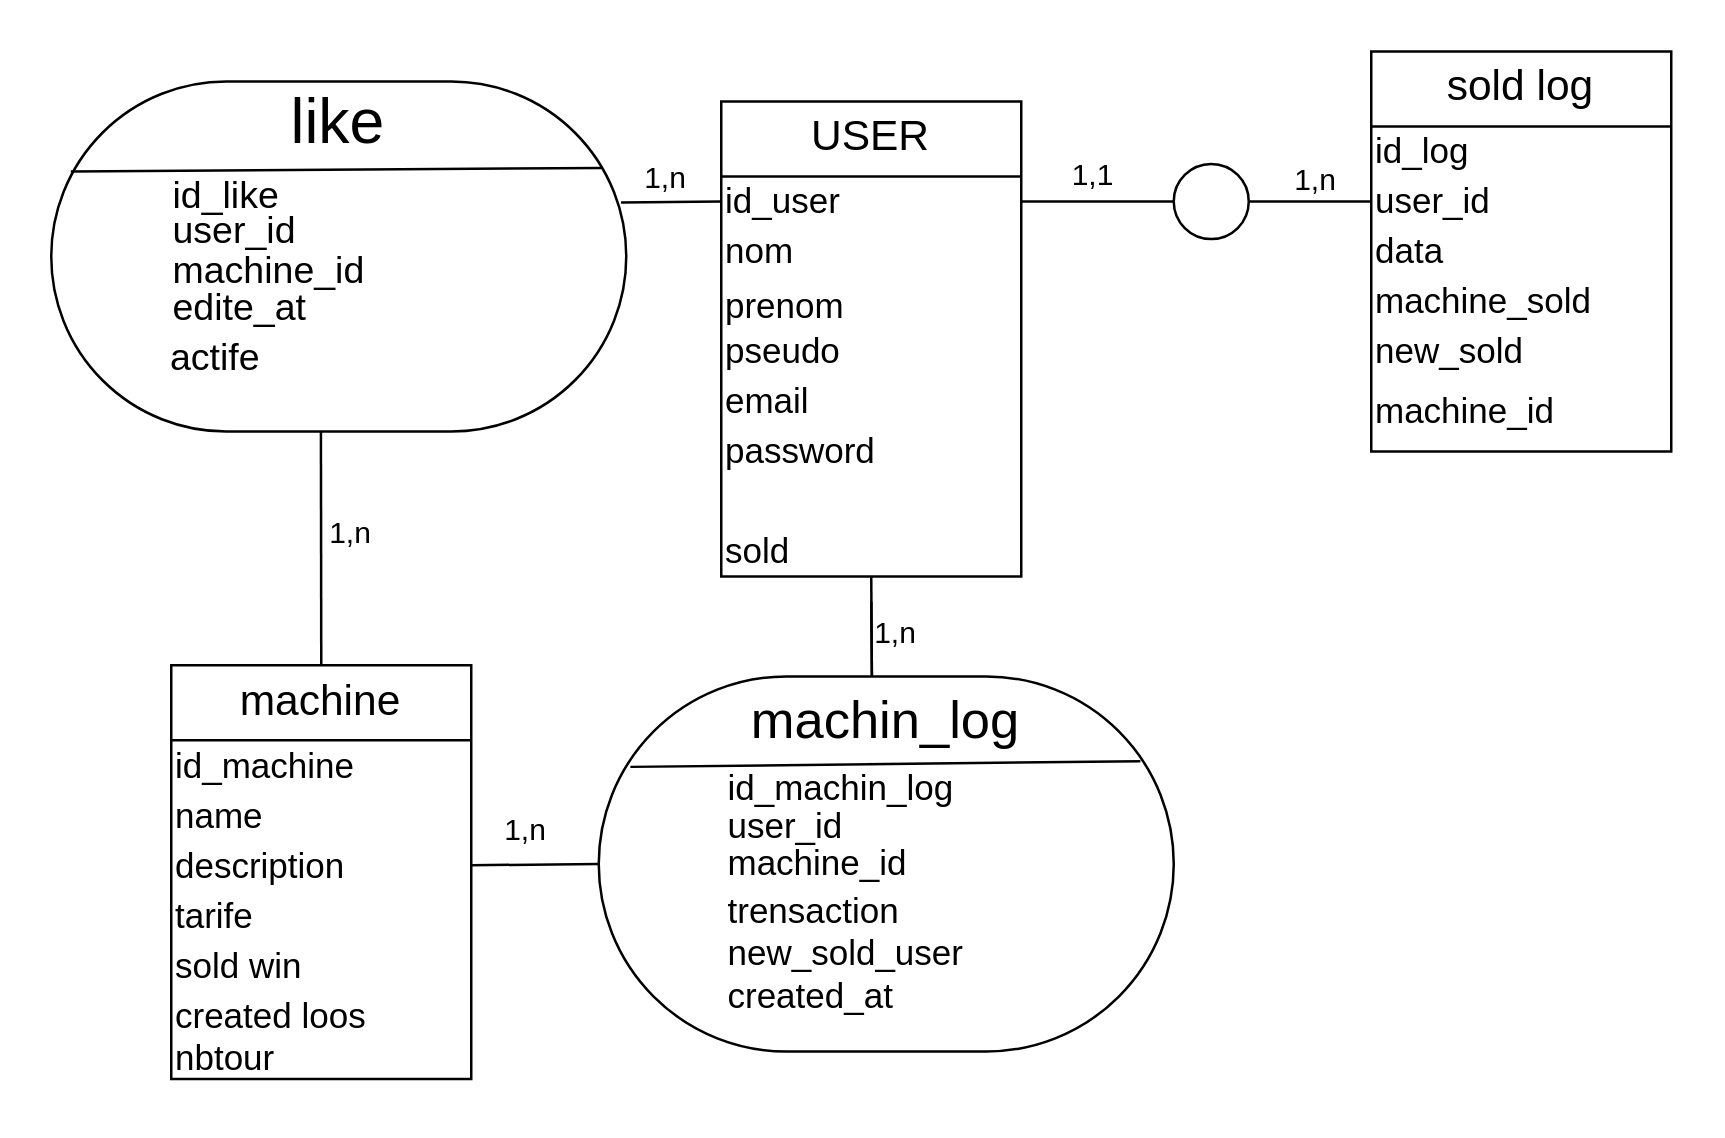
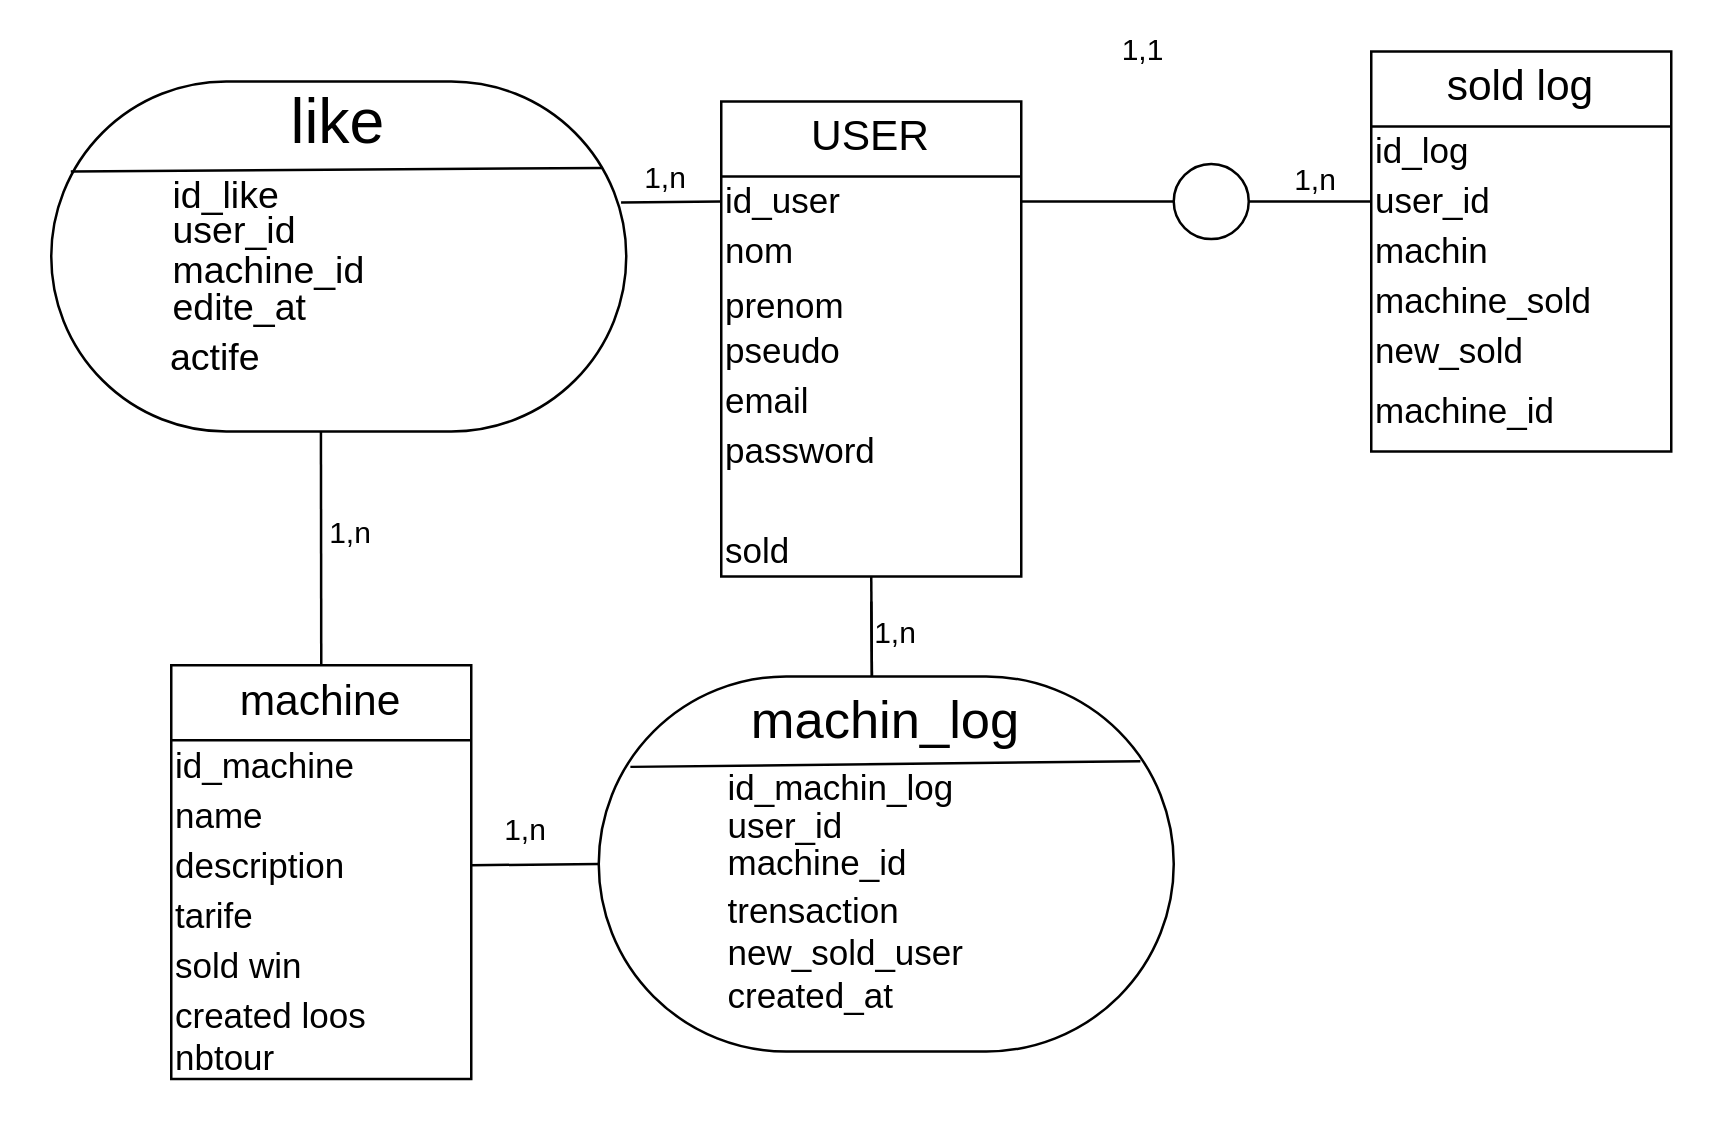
(1094, 176) -> (1144, 51)
(1415, 251) -> (1431, 251)
